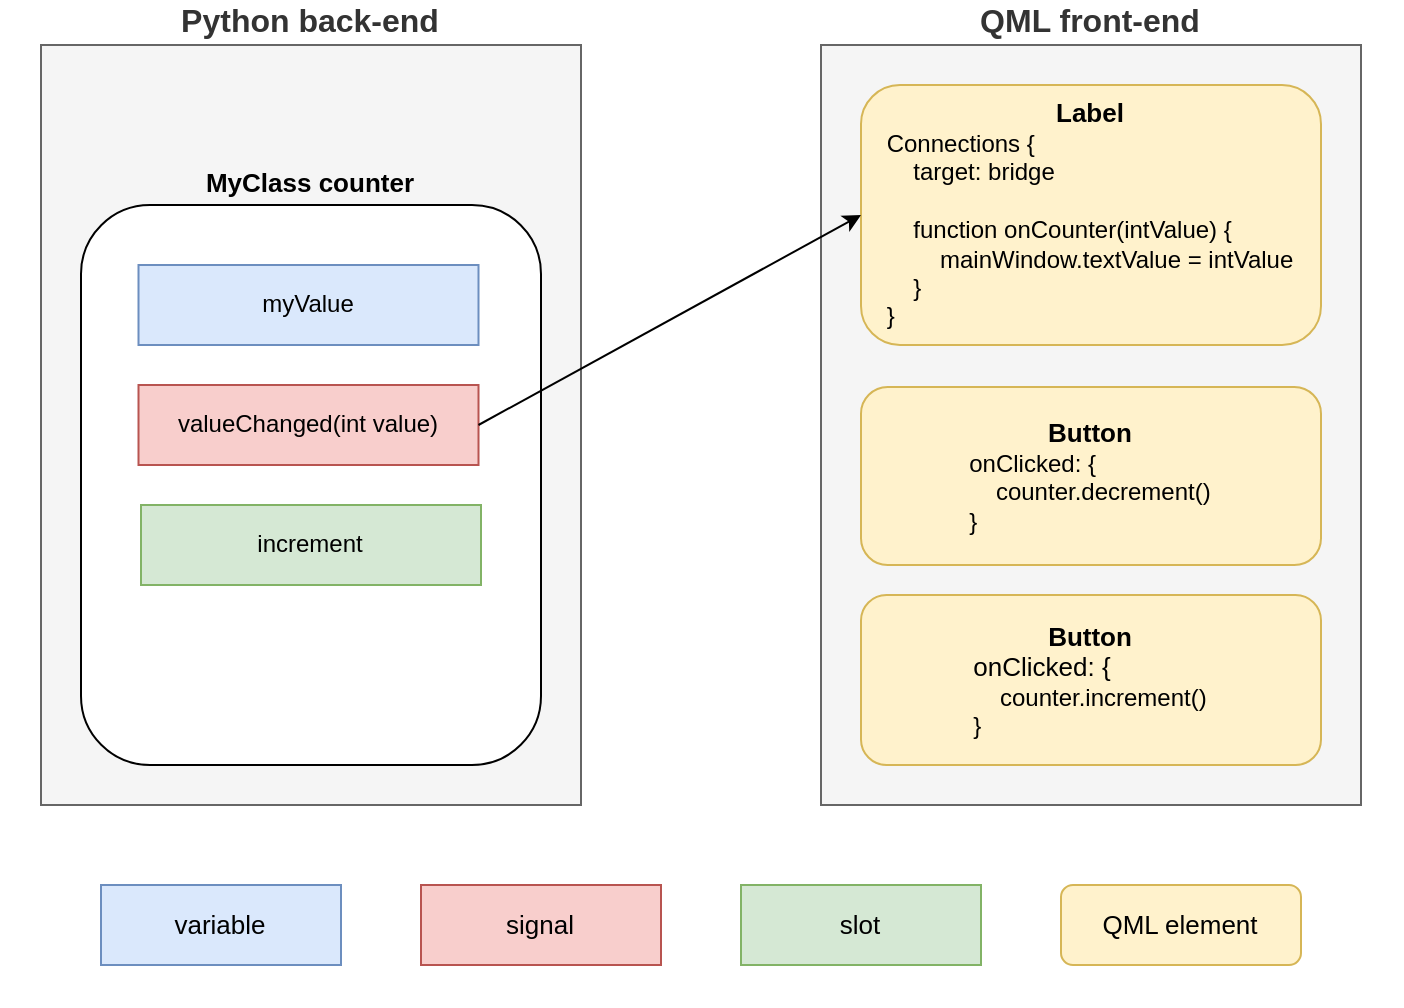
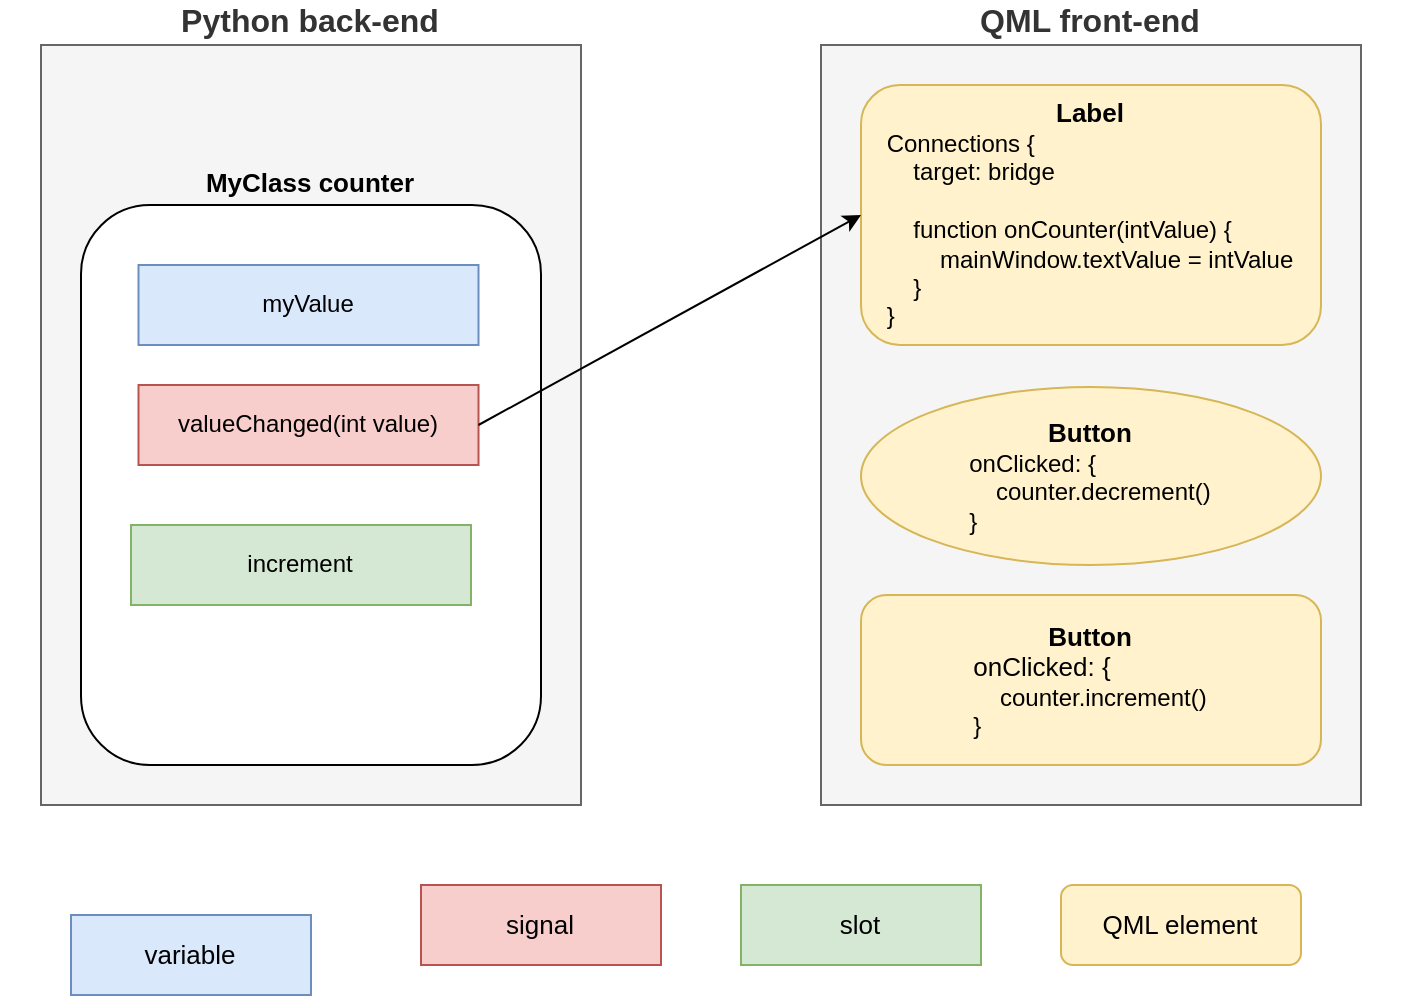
(1091, 476) -> (1091, 476)
(311, 545) -> (301, 565)
(221, 925) -> (191, 955)
